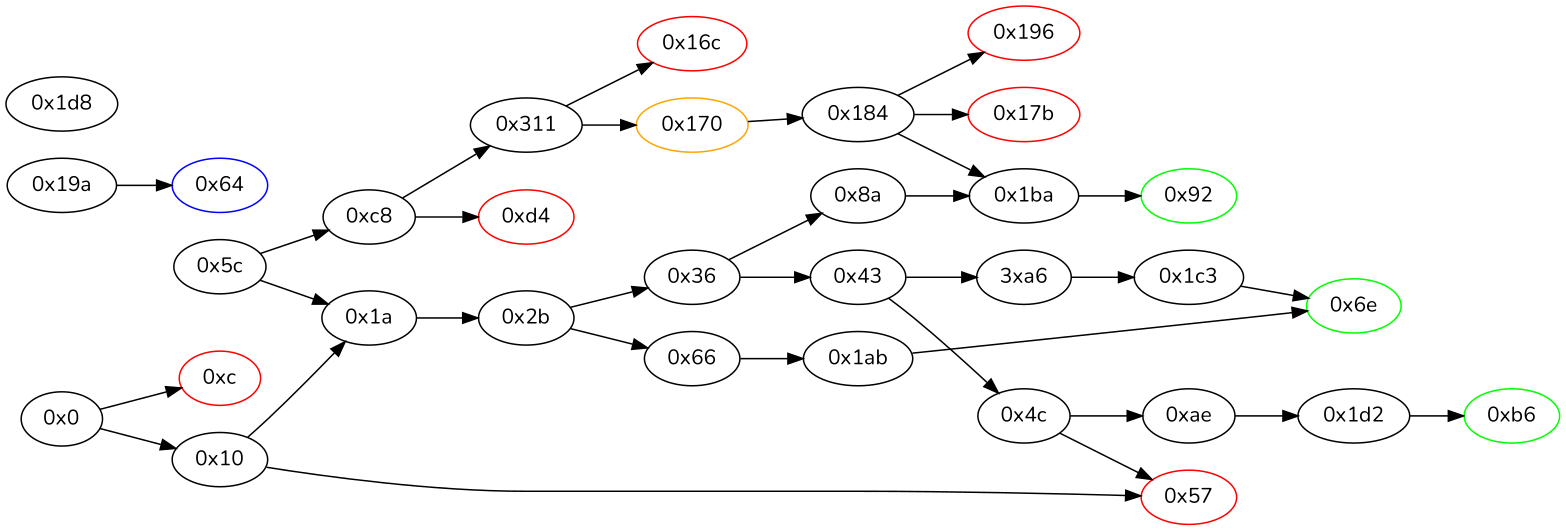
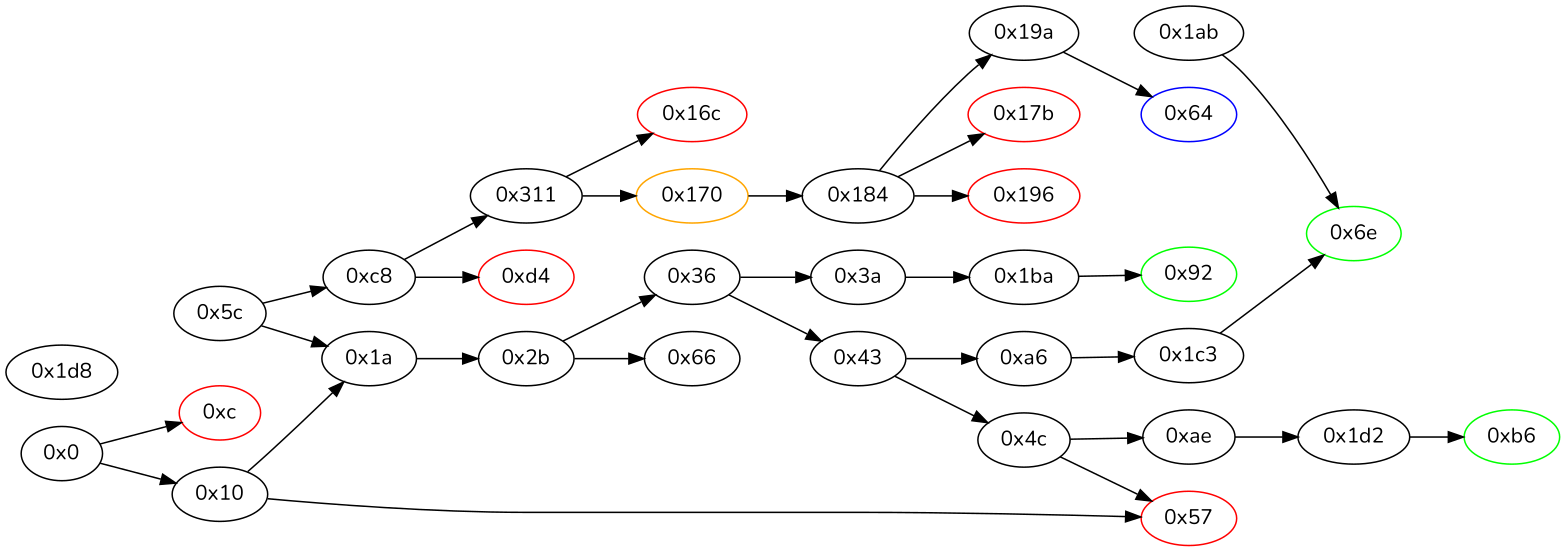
(934, 152) -> (927, 116)
(858, 196) -> (858, 277)
(1024, 277) -> (1024, 359)
(764, 359) -> none
